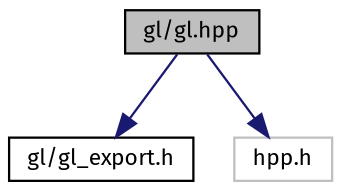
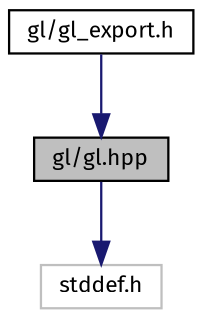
(153, 86) -> (101, 84)
(283, 159) -> (101, 287)
